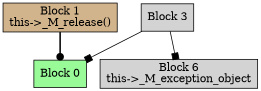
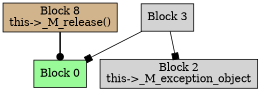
(60, 18) -> (60, 18)
(179, 74) -> (179, 74)
